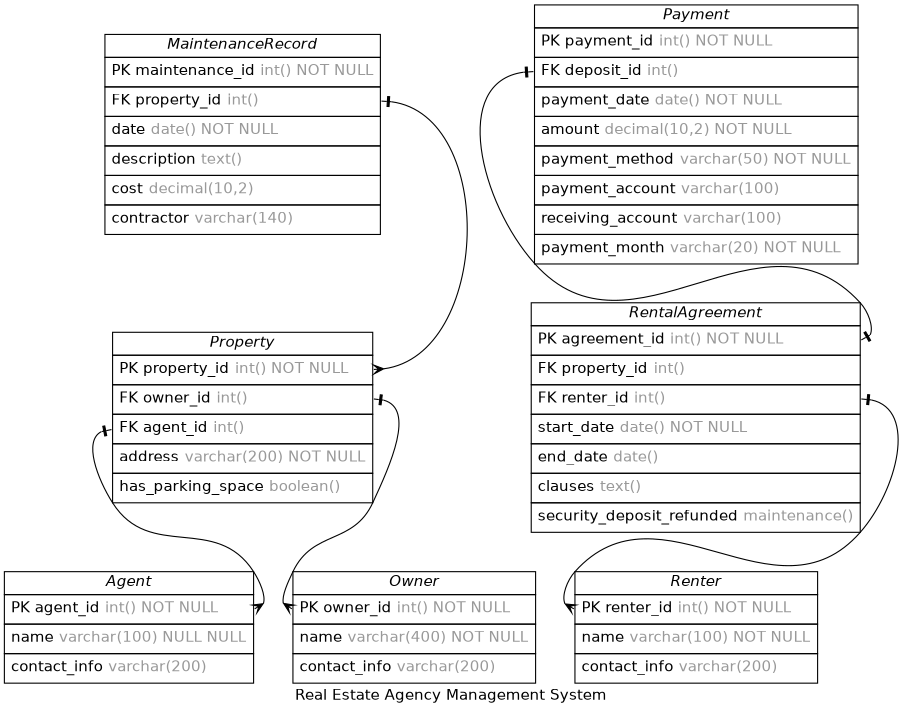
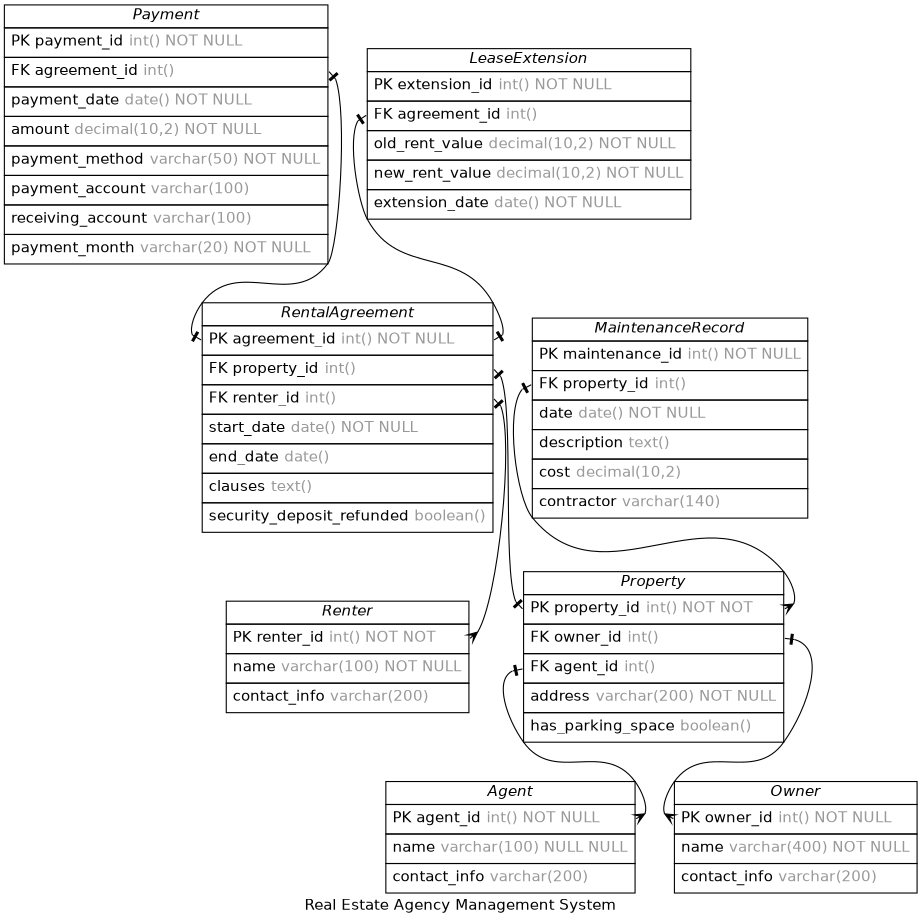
(594, 71) -> (77, 71)
none -> (529, 134)
(292, 368) -> (700, 608)
(798, 516) -> (450, 516)
none -> (509, 523)
(735, 608) -> (383, 637)
